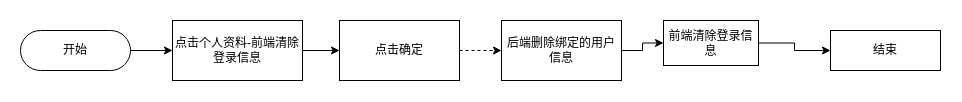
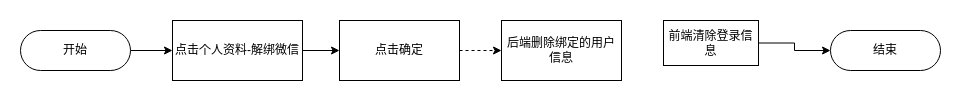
(238, 51) -> (238, 51)
(643, 51) -> none
(886, 51) -> (886, 51)
